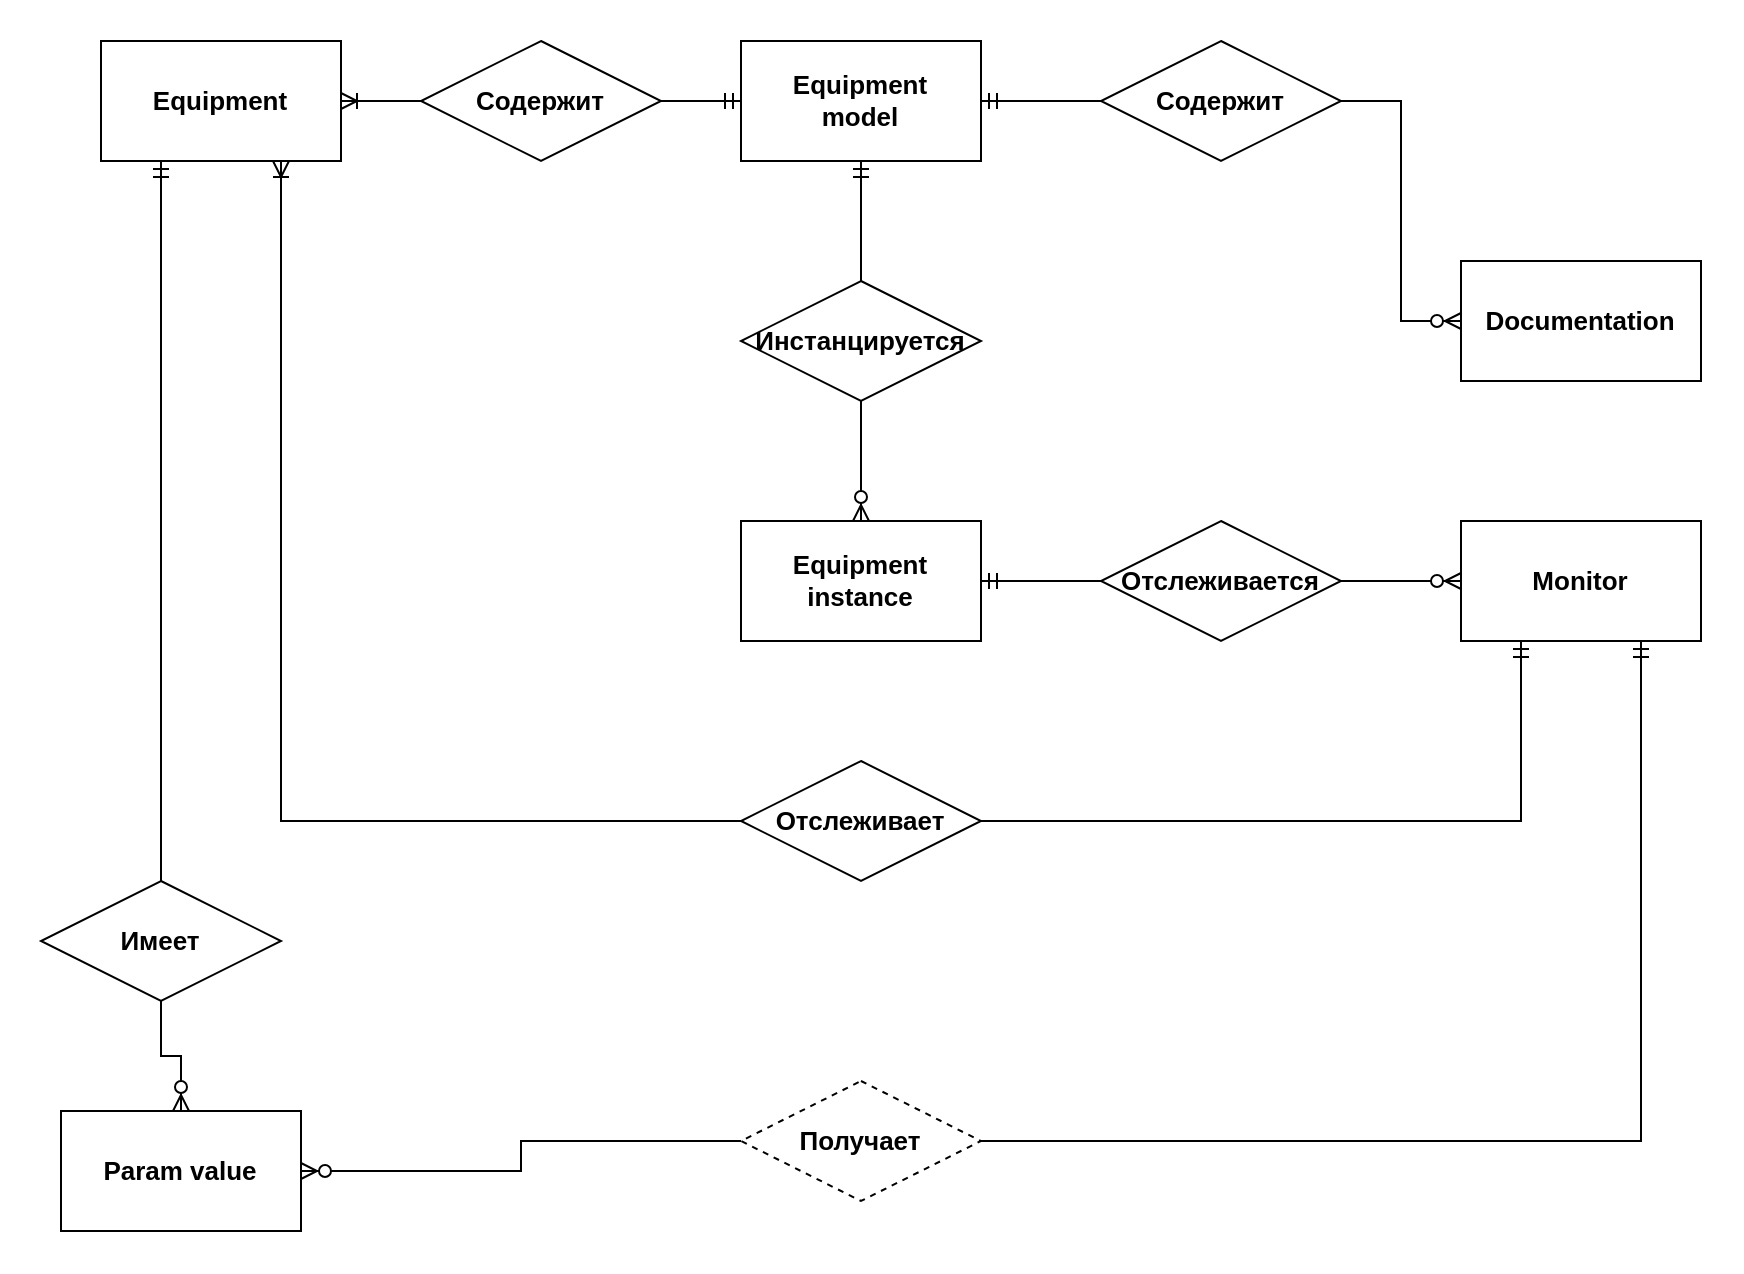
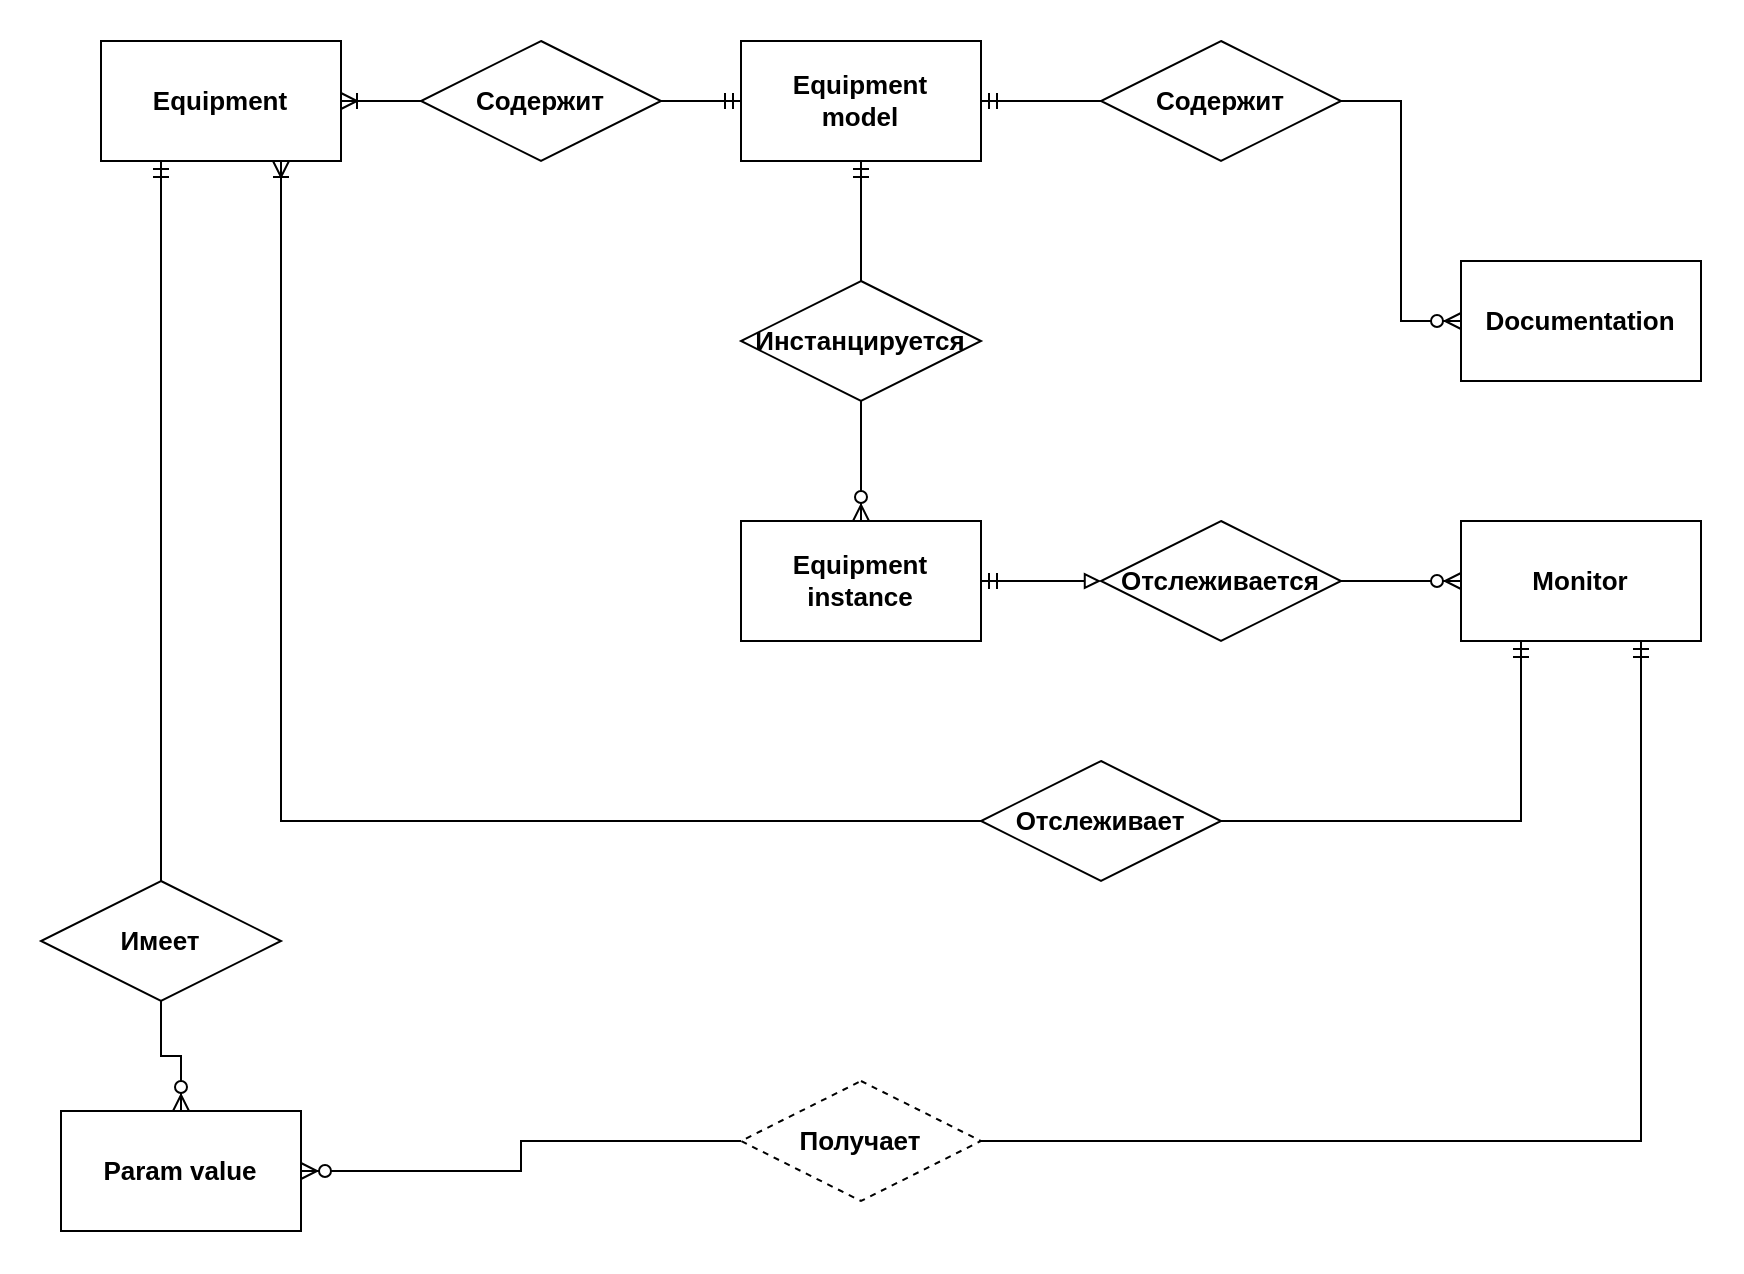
(1090, 581) -> (1083, 581)
(861, 821) -> (1101, 821)
